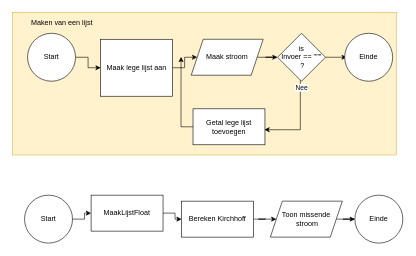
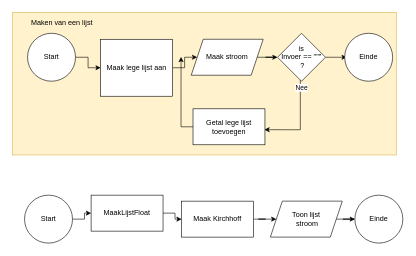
(218, 219) -> (218, 219)
(306, 219) -> (306, 219)
